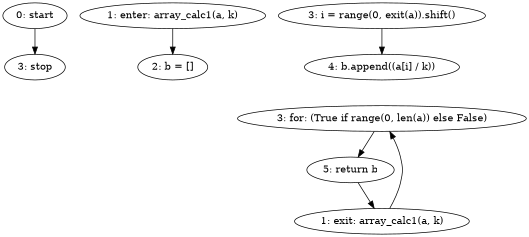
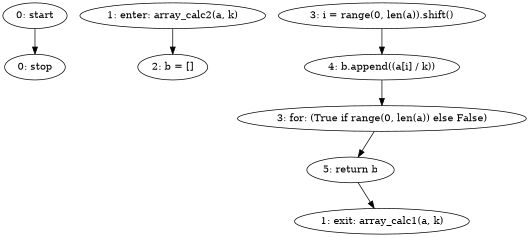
(173, 16) -> (173, 16)
(382, 16) -> (382, 16)
(35, 67) -> (35, 67)
(402, 174) -> (382, 89)
